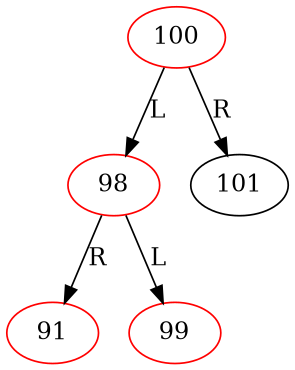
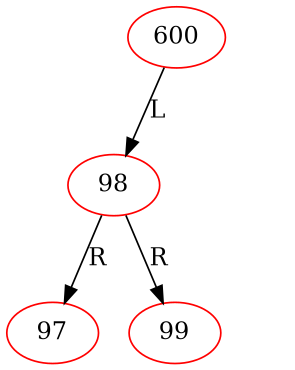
(177, 37) -> (177, 37)
(240, 185) -> none
(159, 259) -> (159, 259)
(53, 333) -> (53, 333)
